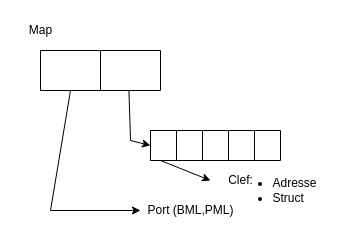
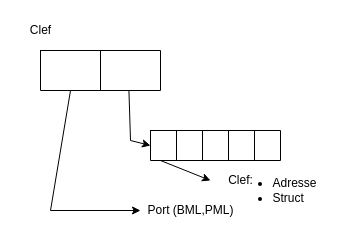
(41, 31) -> (41, 31)
